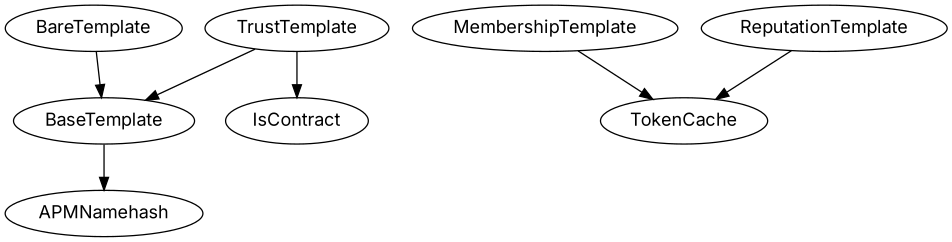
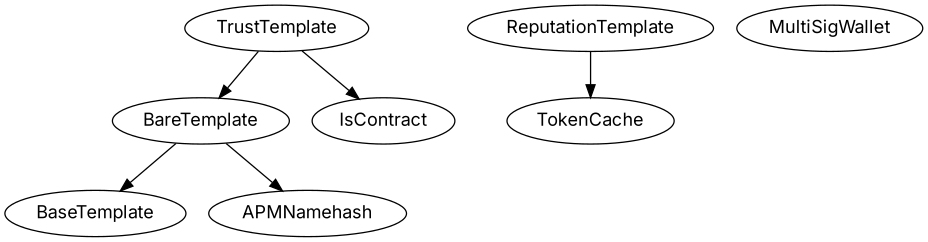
(545, 28) -> none
none -> (830, 28)
(206, 72) -> (243, 70)
(104, 161) -> (249, 163)
